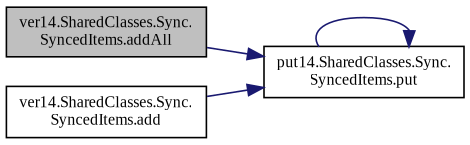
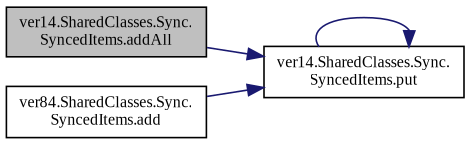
(364, 72) -> (364, 72)
(106, 112) -> (106, 112)
